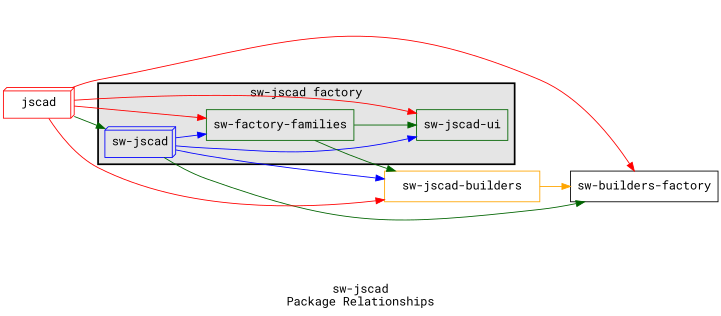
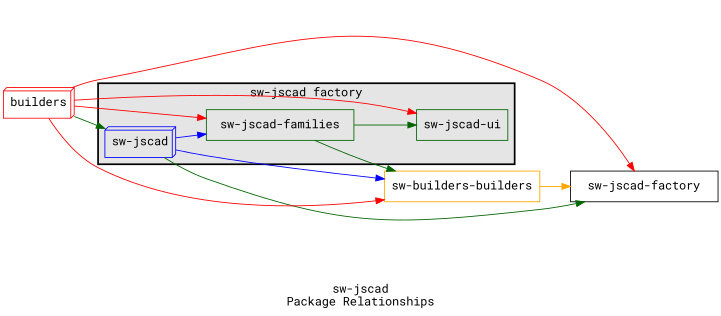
(39, 103) -> (39, 103)
(280, 125) -> (280, 125)
(292, 152) -> none
(462, 186) -> (462, 186)
(644, 186) -> (644, 186)
